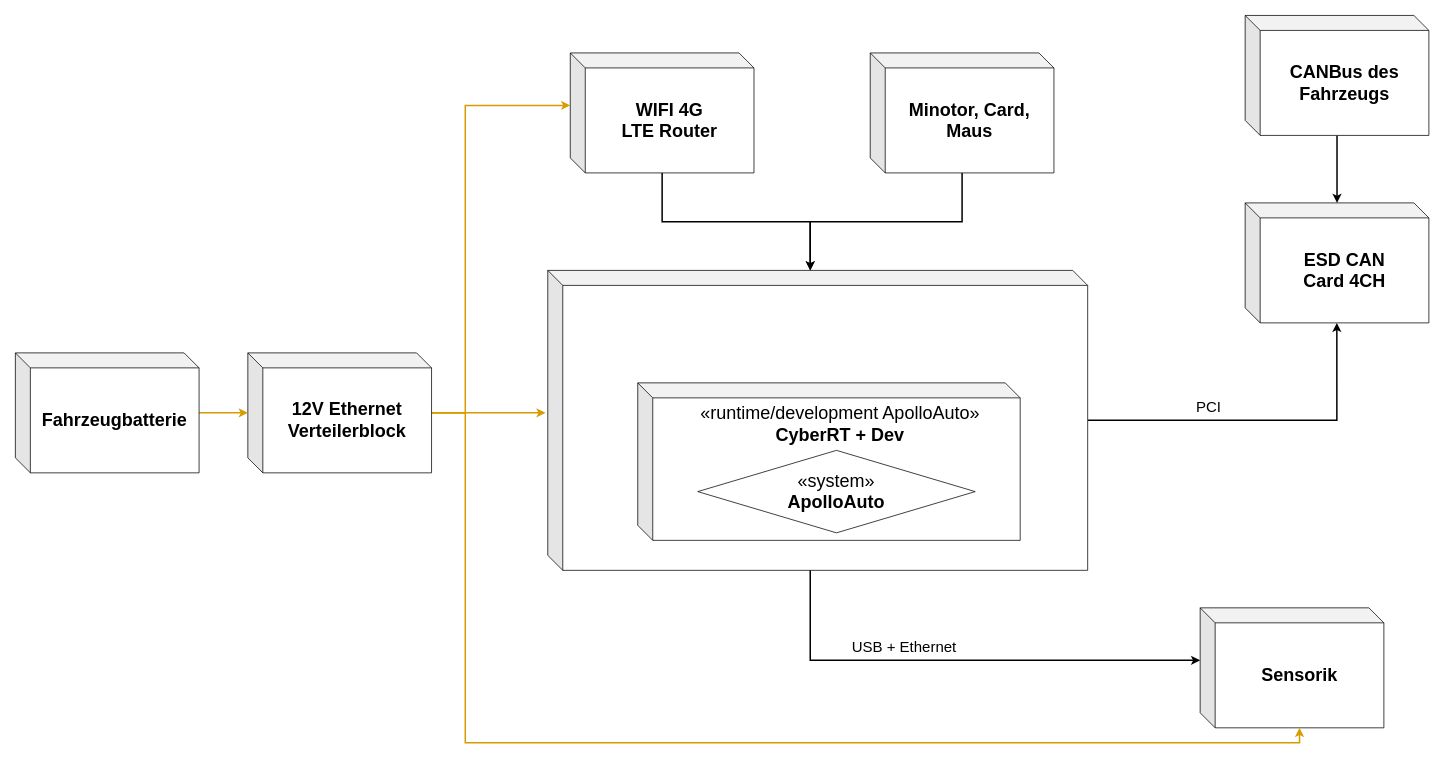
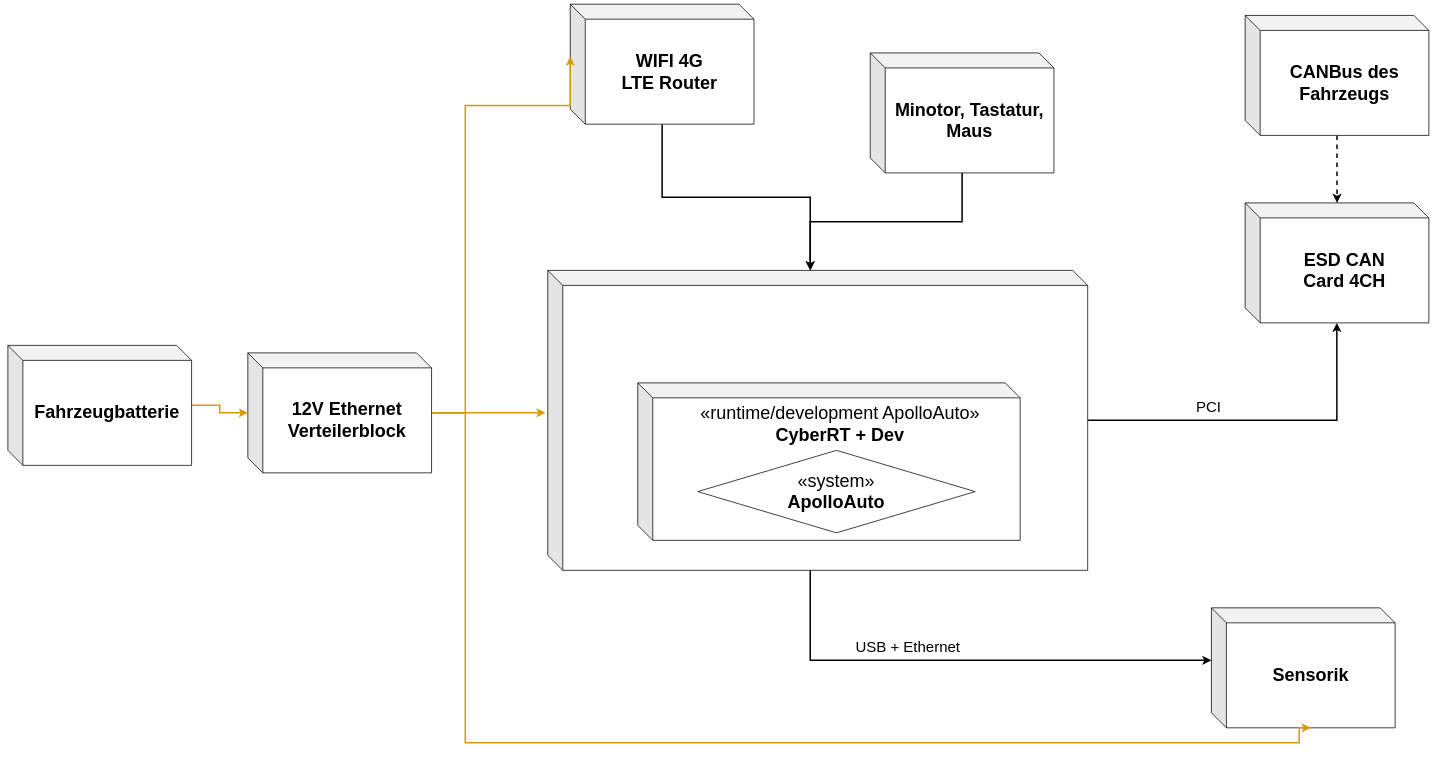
(662, 113) -> (662, 64)
(970, 120) -> (970, 120)
(1337, 168) -> (1337, 168)
(107, 413) -> (100, 405)
(1292, 668) -> (1304, 668)
